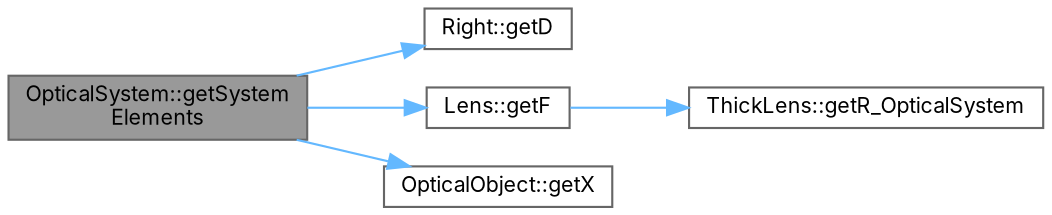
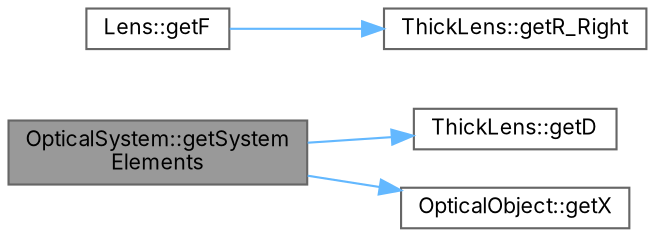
(498, 29) -> (515, 129)
(356, 108) -> none
(866, 108) -> (515, 29)
